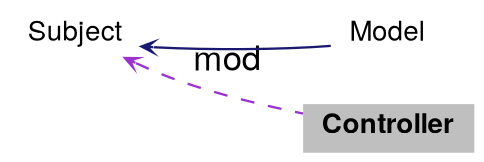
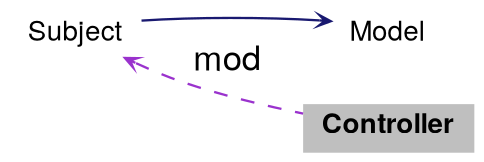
(242, 49) -> (230, 18)
